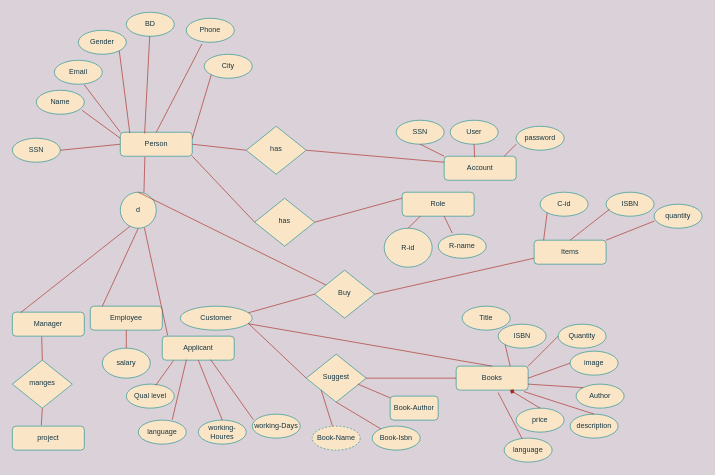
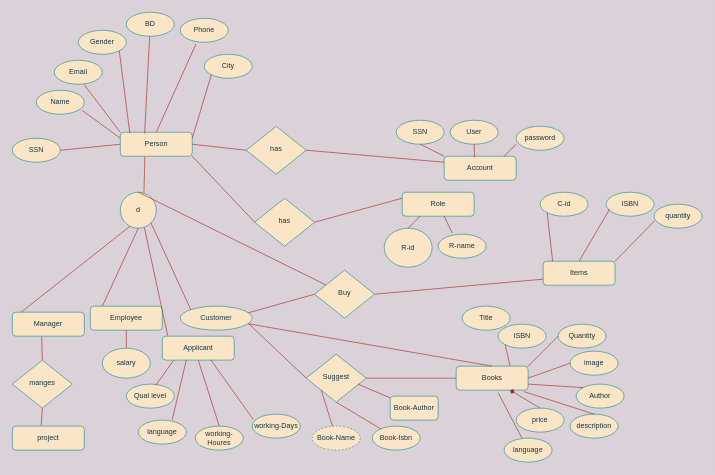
(210, 30) -> (204, 30)
(570, 252) -> (579, 273)
none -> (171, 267)
(222, 432) -> (219, 438)
